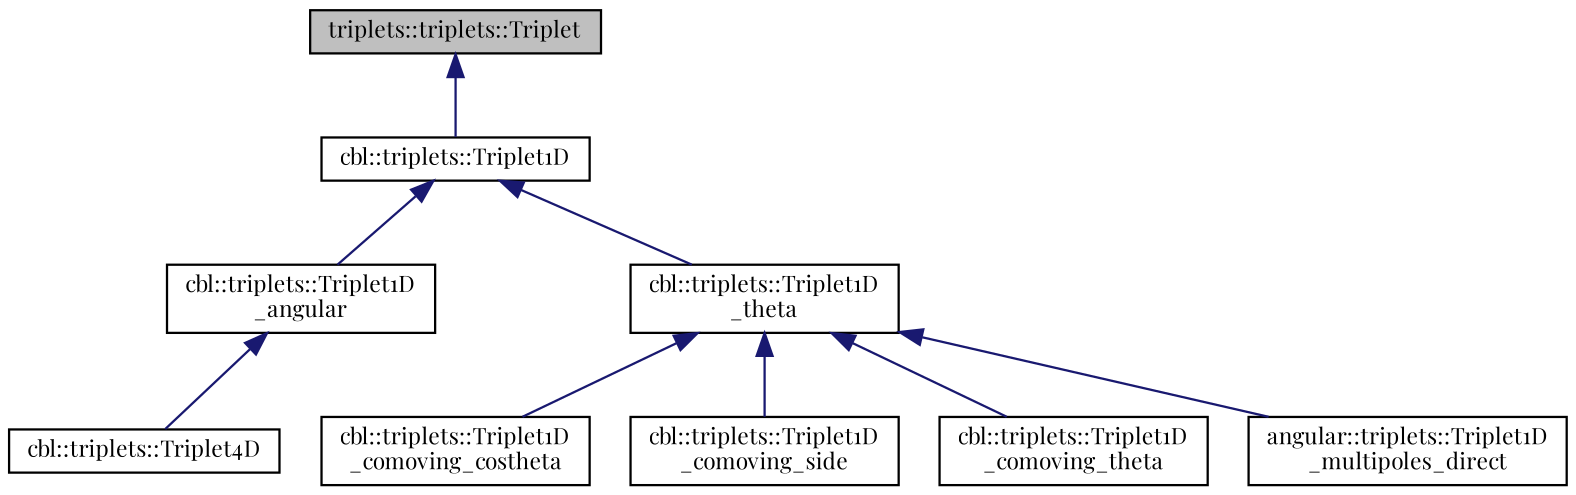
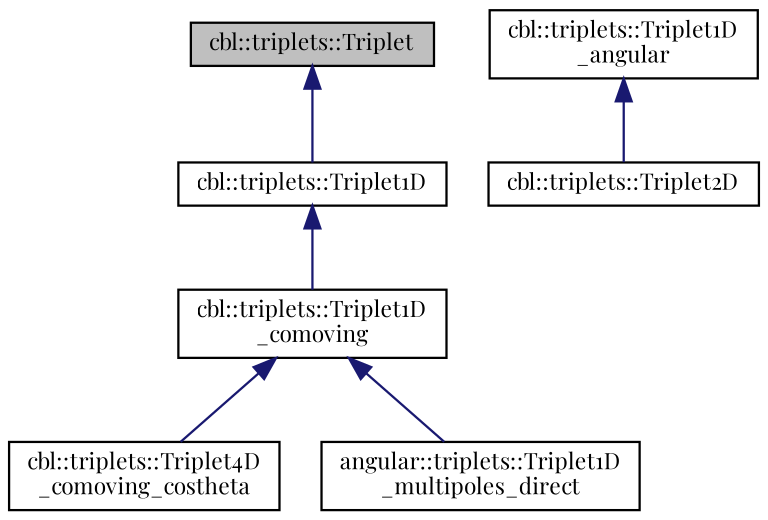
(456, 32) -> (312, 44)
(377, 230) -> none
(765, 299) -> (312, 324)
(144, 451) -> (624, 184)
(456, 451) -> (144, 476)
(765, 451) -> none
(1074, 451) -> none
